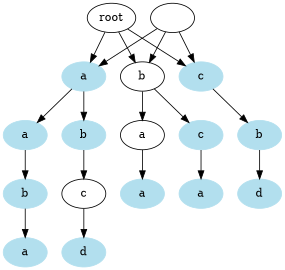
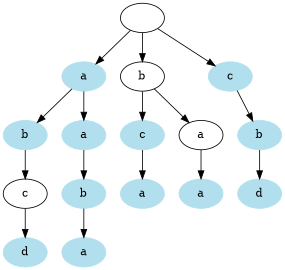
(112, 18) -> none
